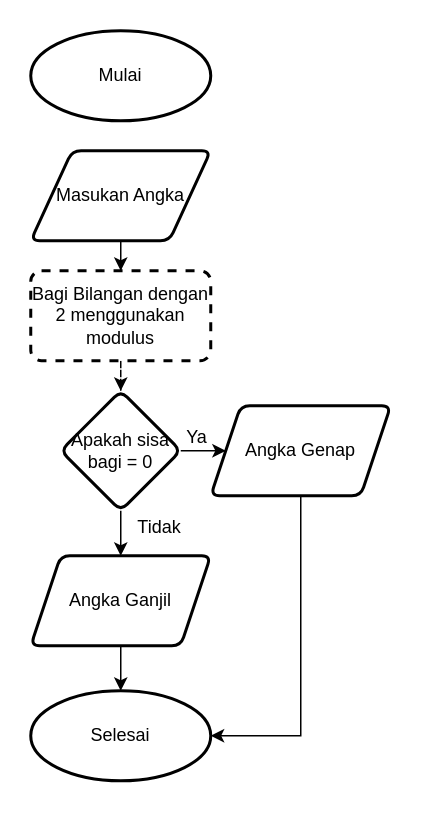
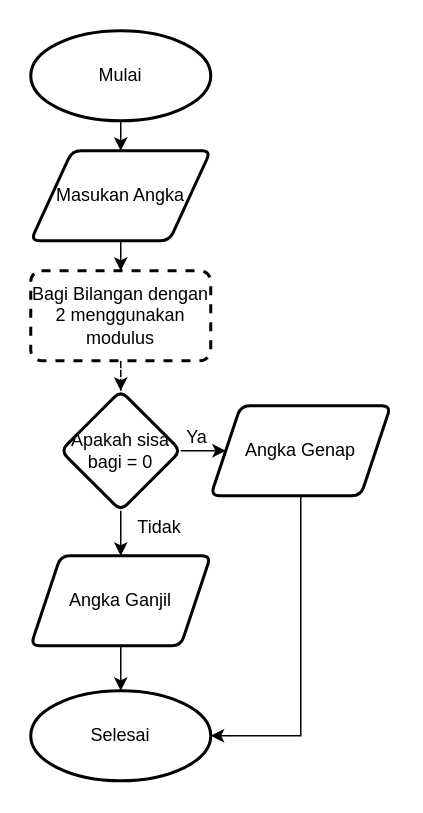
none -> (121, 131)
